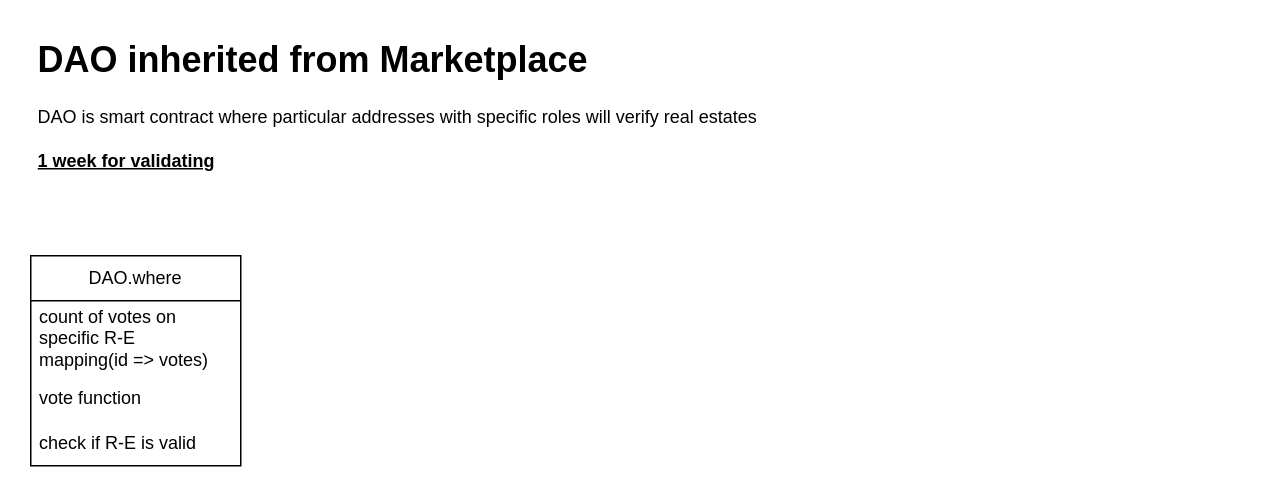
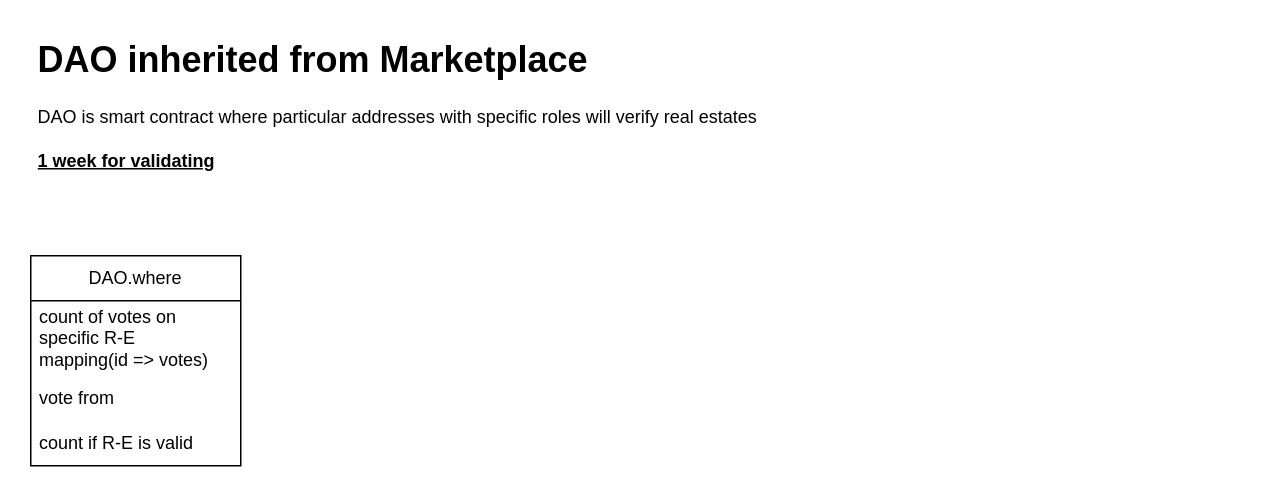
(101, 398) -> (83, 398)
(127, 443) -> (127, 443)
